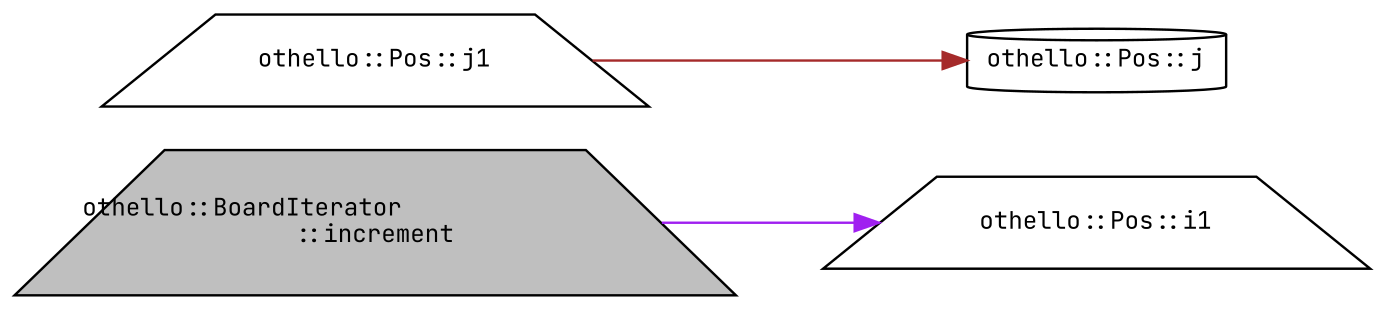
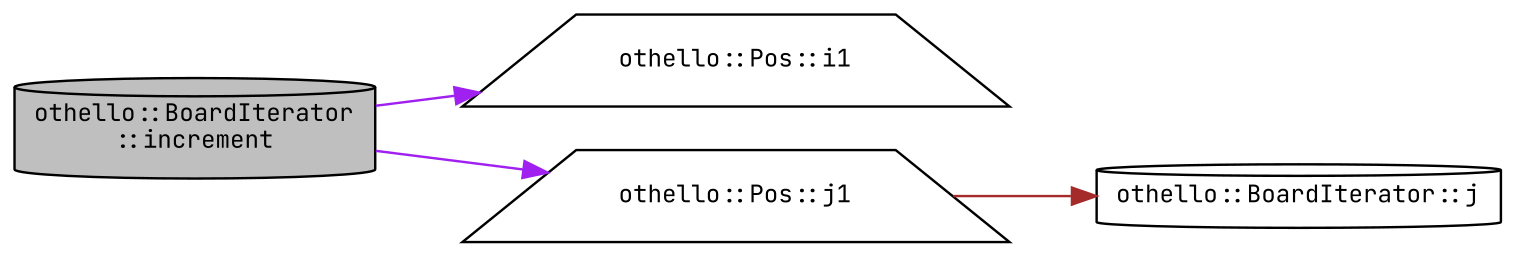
(1097, 61) -> (1299, 196)
none -> (449, 160)
(375, 223) -> (195, 128)
